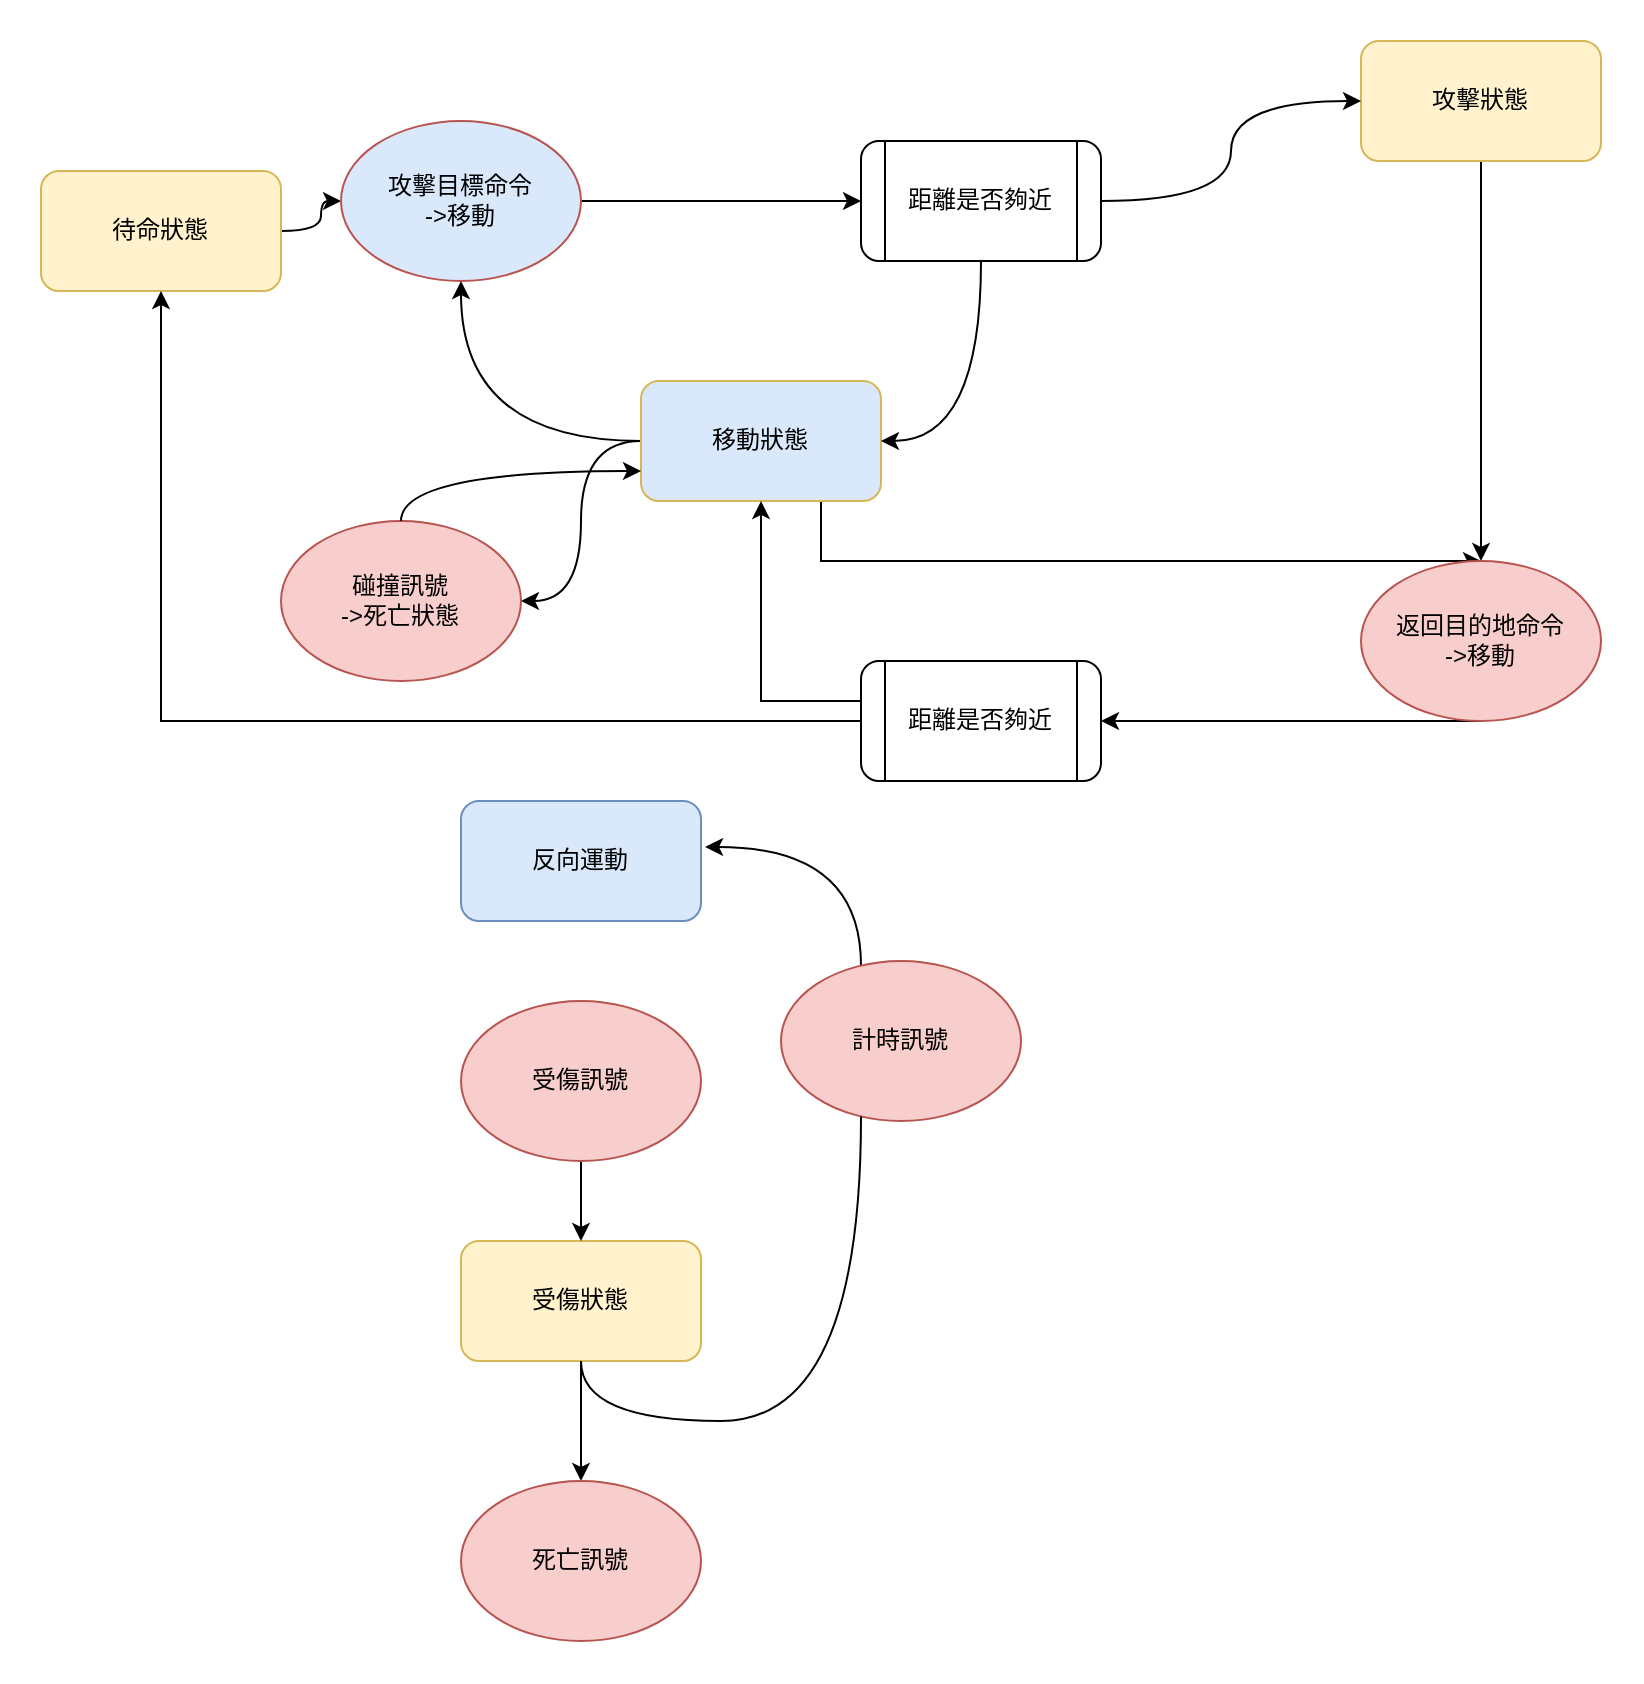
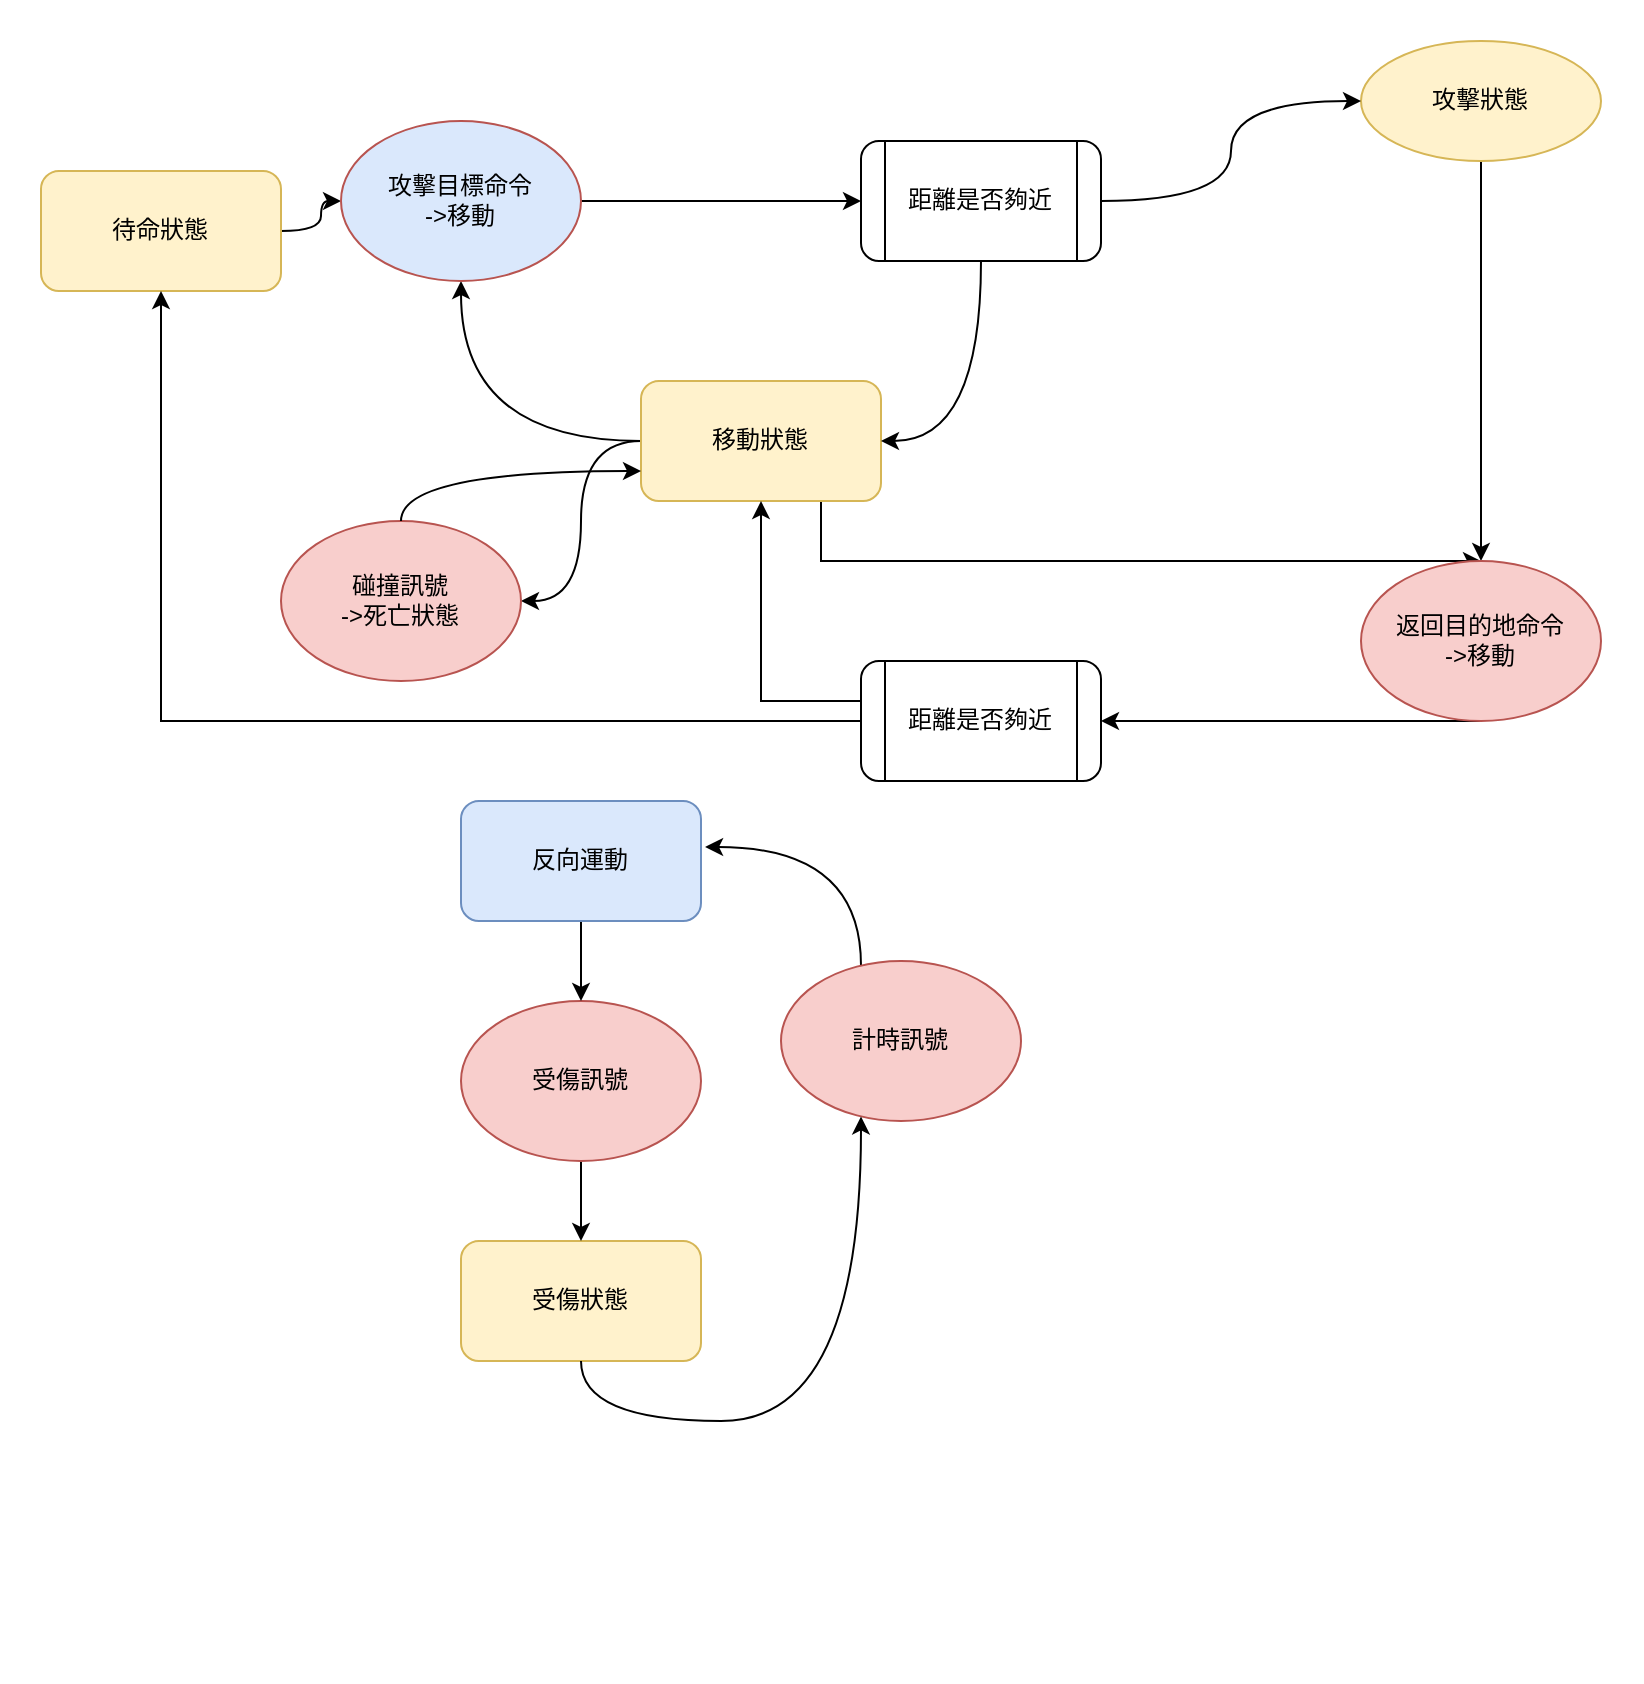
(1481, 101) -> (1481, 101)
(761, 441) -> (761, 441)
none -> (581, 955)
(861, 1126) -> (861, 1131)
(581, 1424) -> none
(581, 1561) -> none
